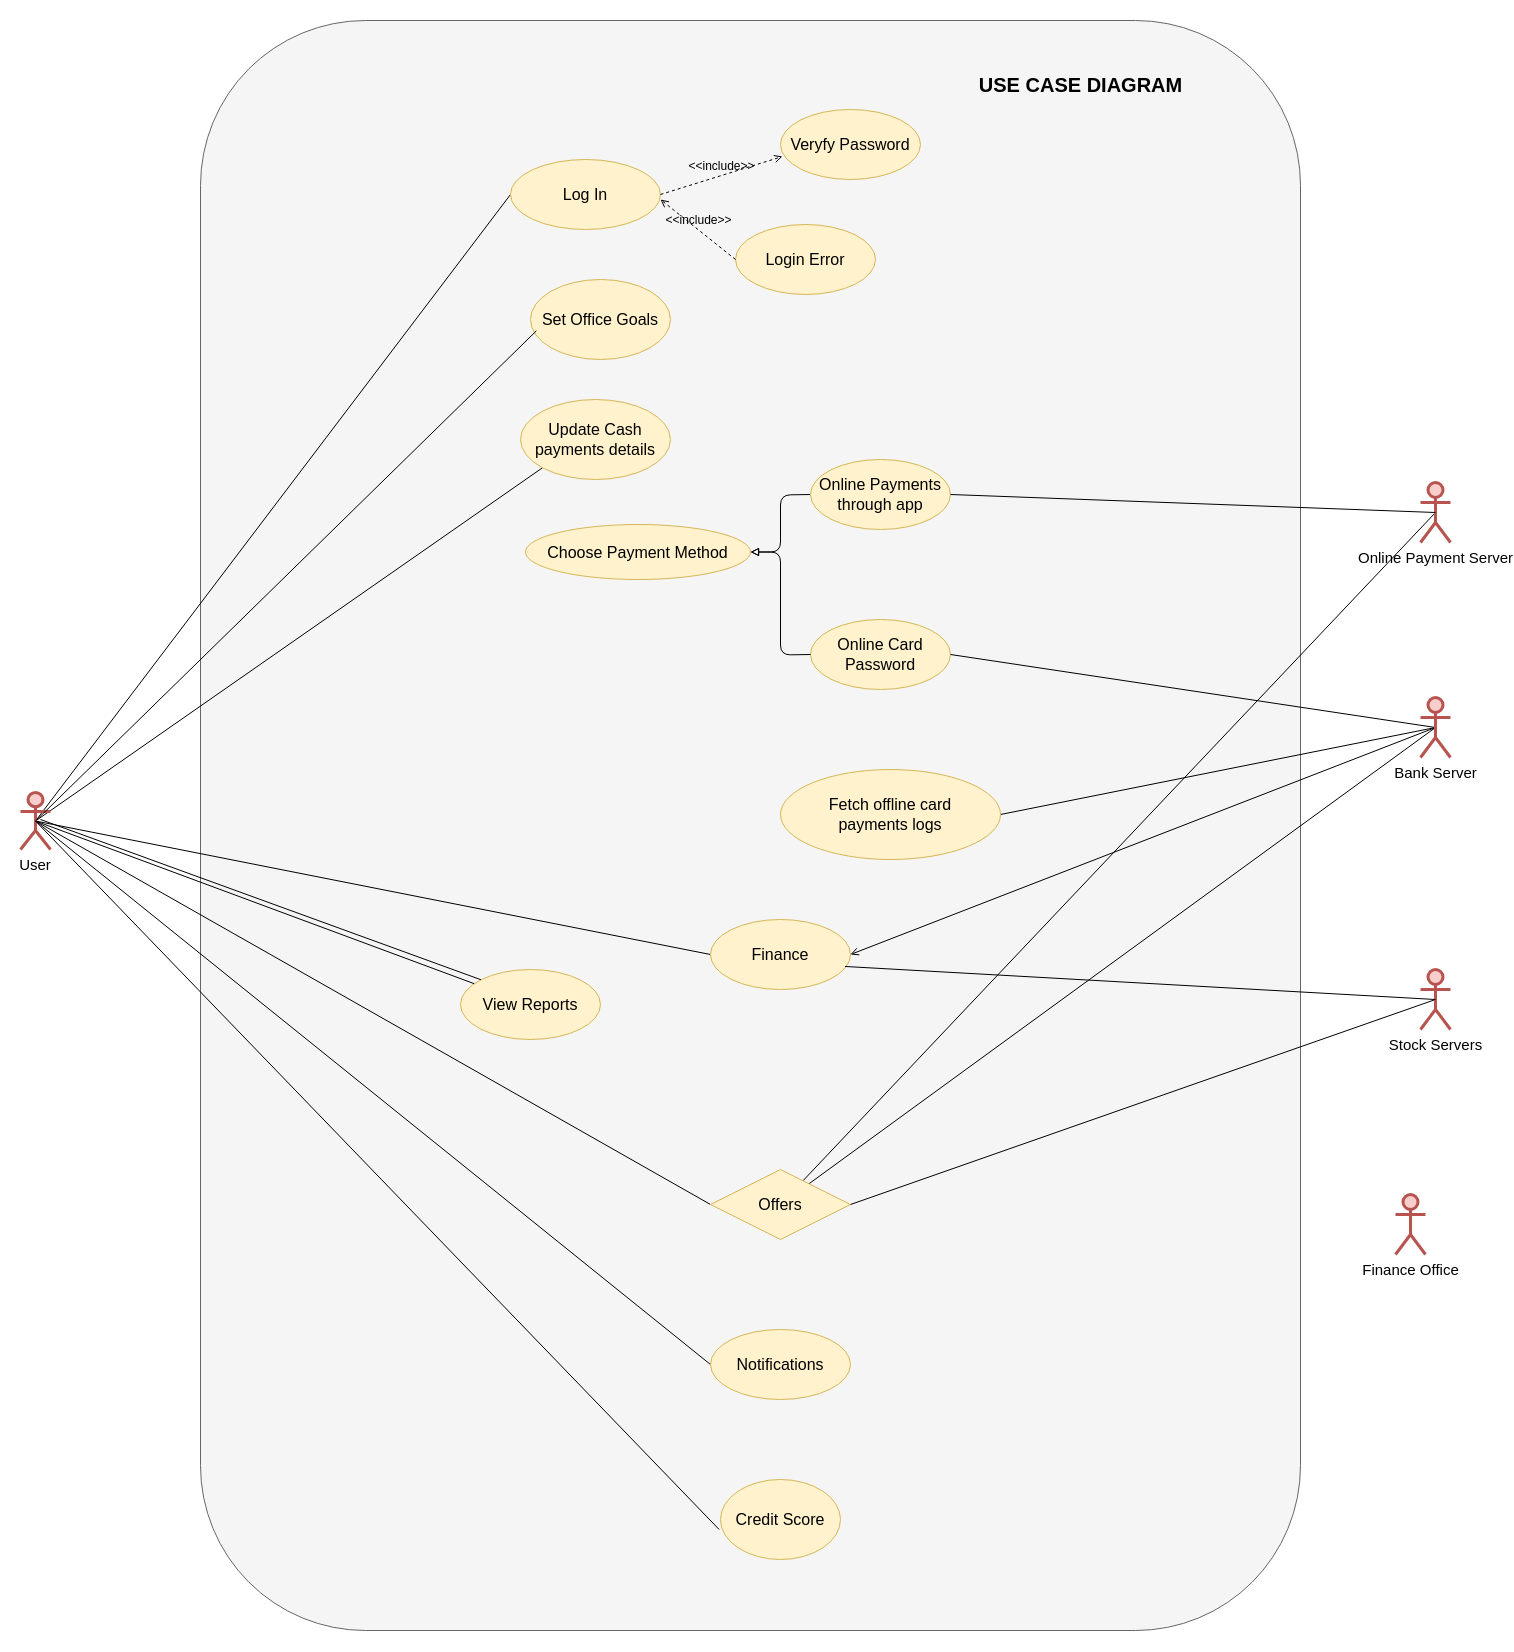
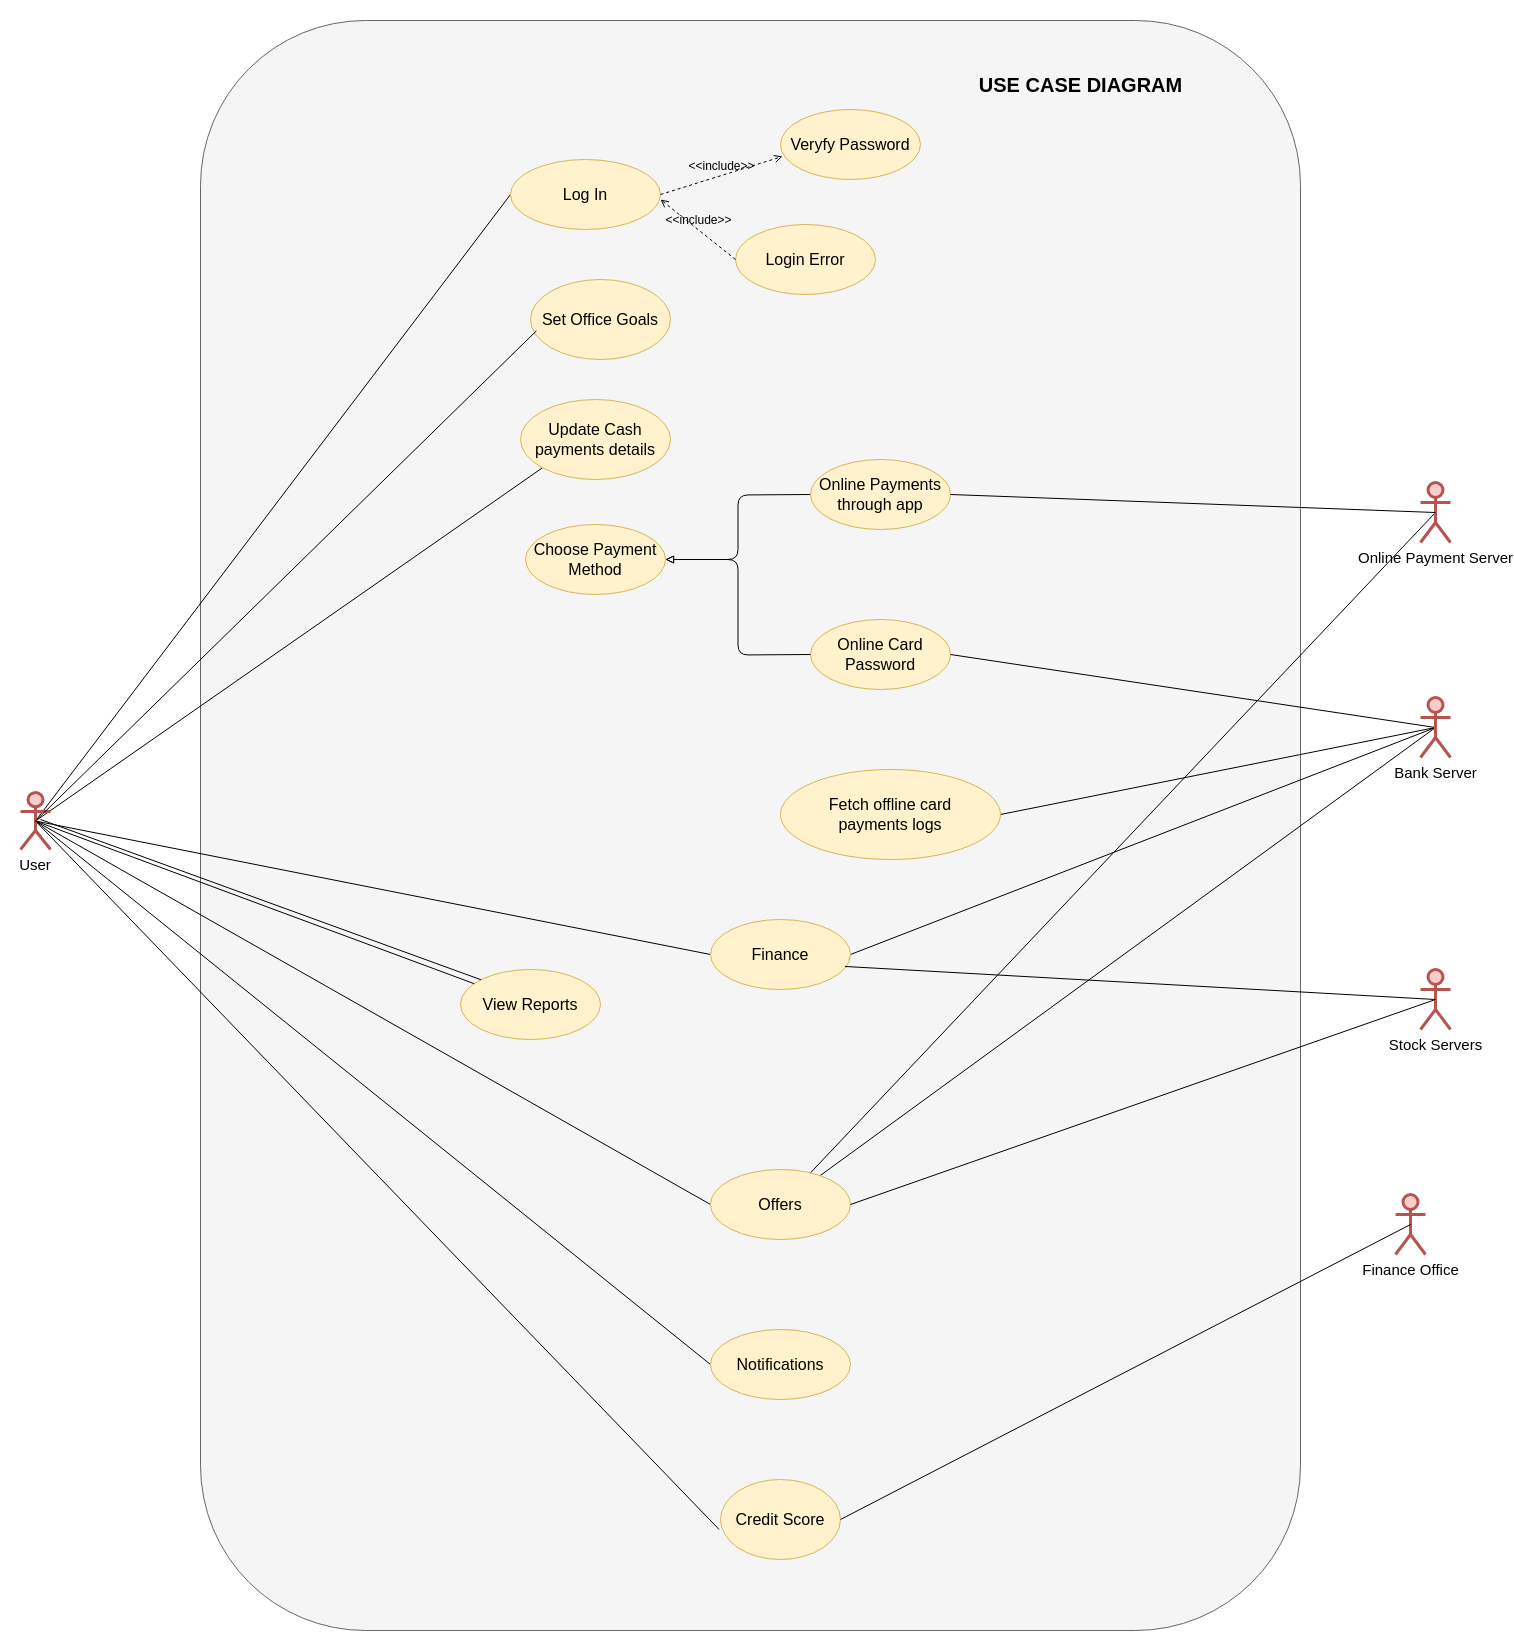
(638, 552) -> (596, 560)
(855, 953) -> (854, 953)
(781, 1205) -> (781, 1205)
none -> (1124, 1373)
